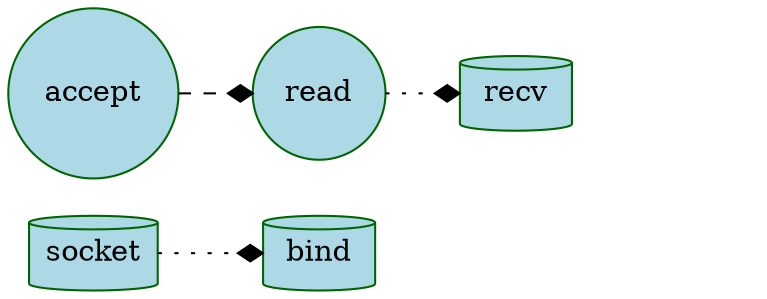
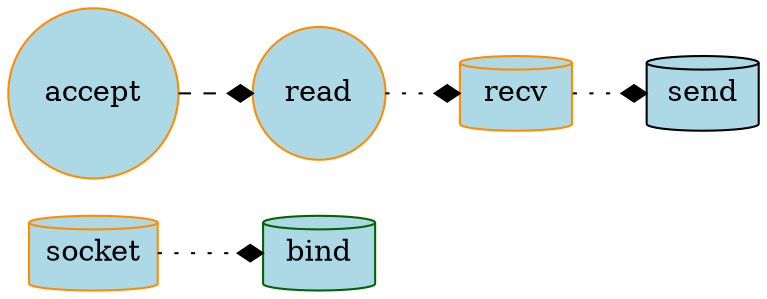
(93, 93) -> (93, 93)
(319, 93) -> (319, 93)
(516, 93) -> (516, 93)
none -> (703, 93)
(93, 253) -> (93, 253)
